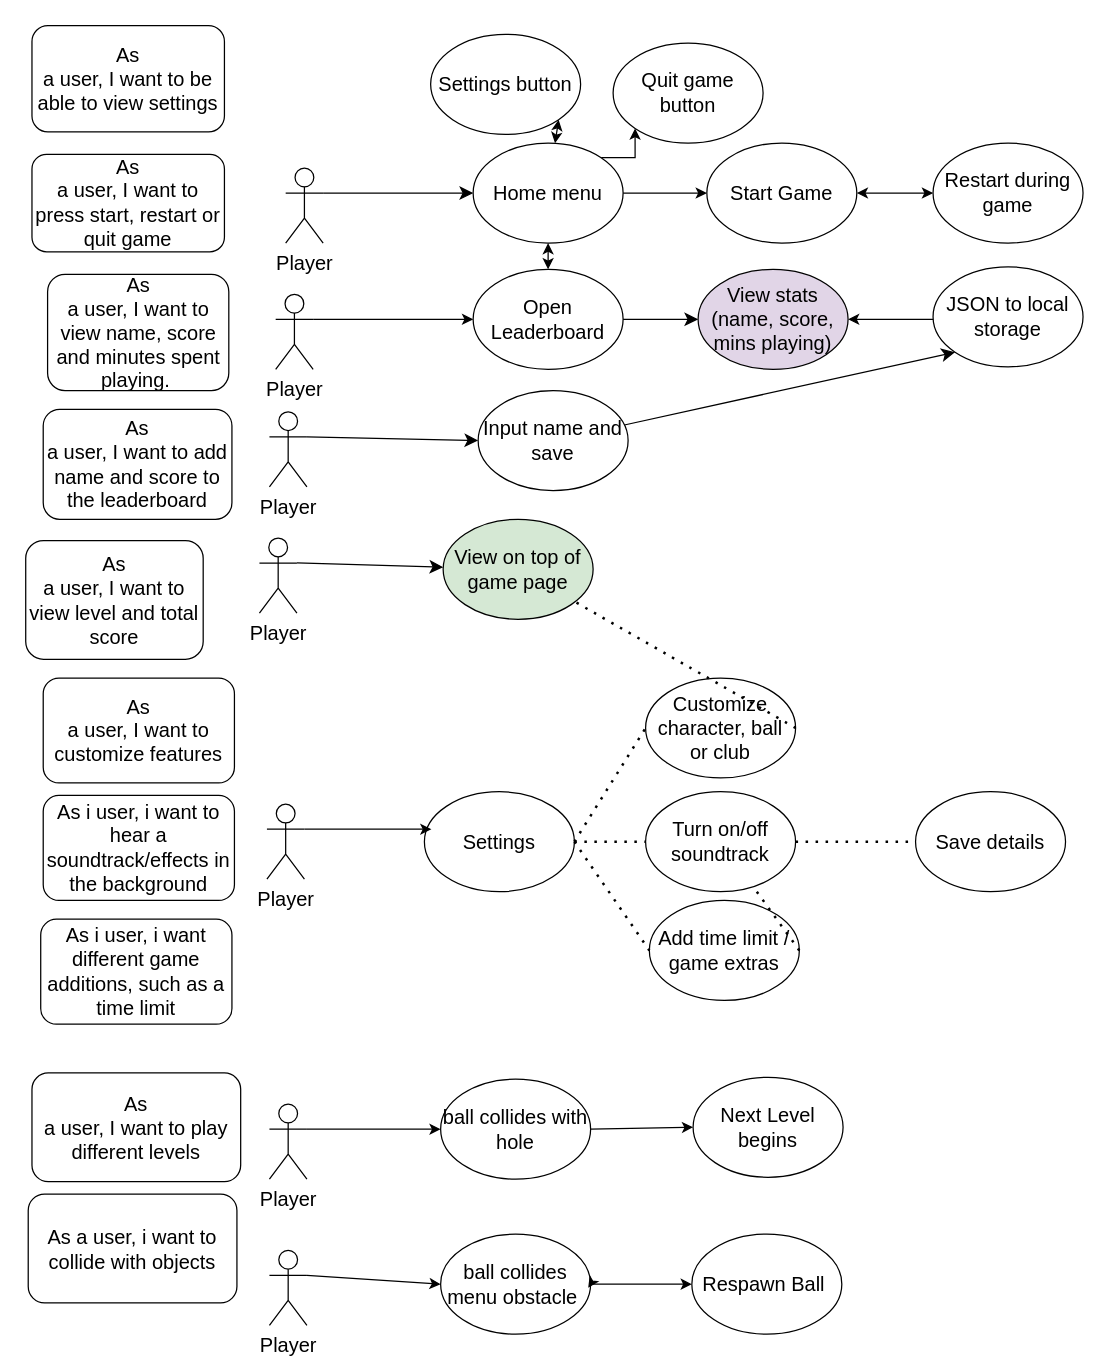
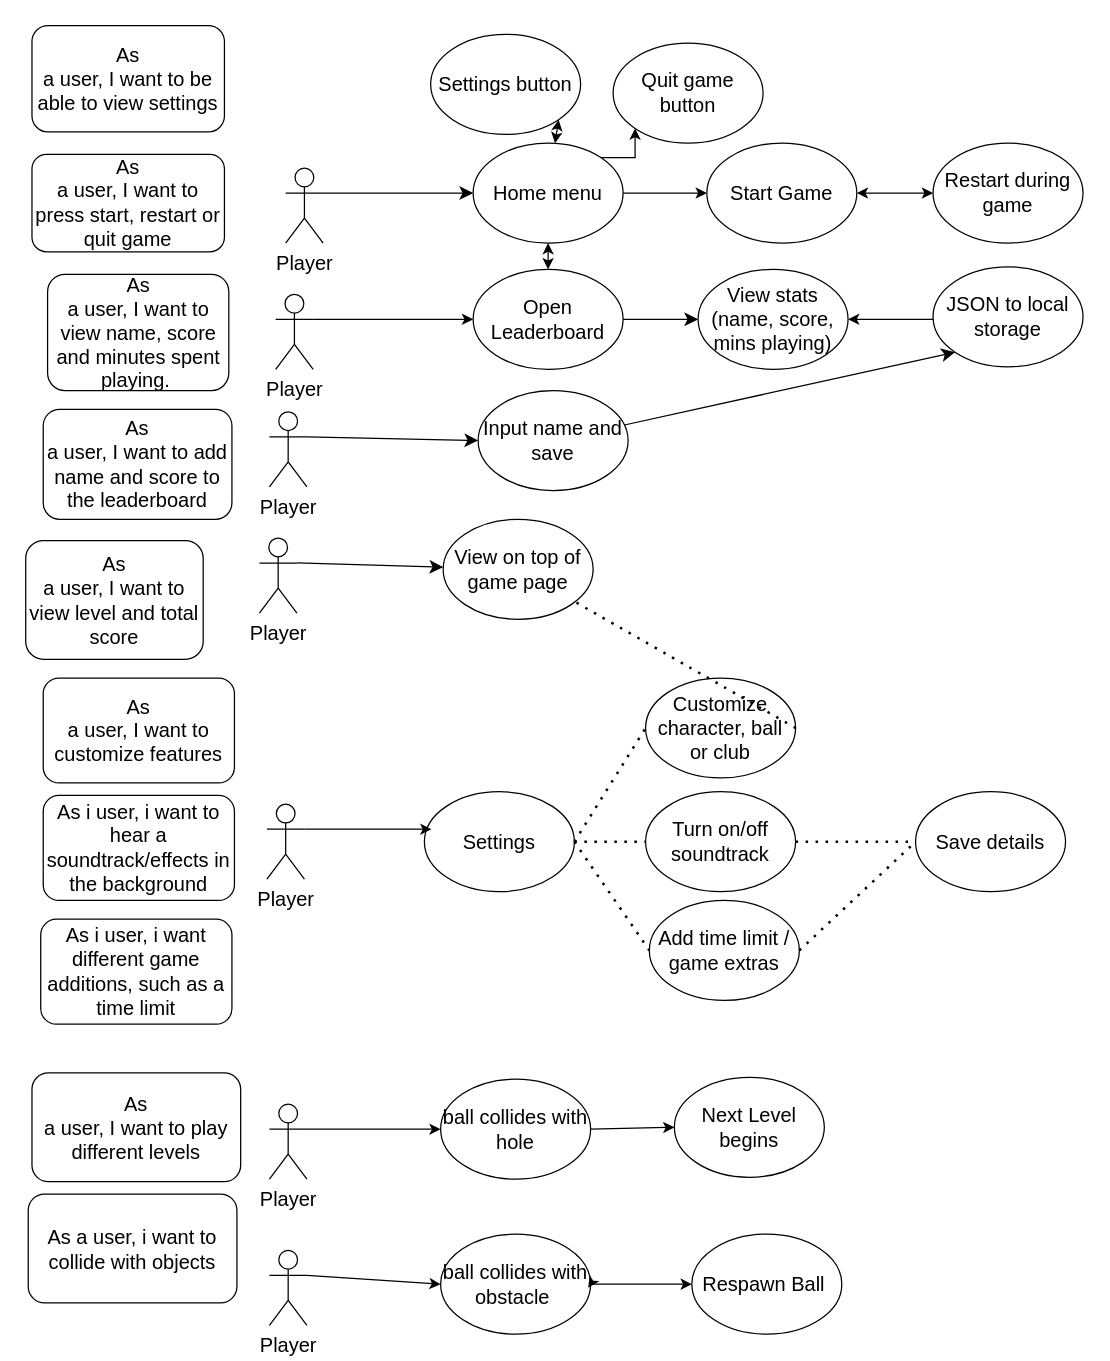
(773, 319) -> (773, 319)
(518, 569) -> (518, 569)
(779, 922) -> (856, 898)
(768, 1128) -> (749, 1128)
(516, 1284) -> (516, 1284)
